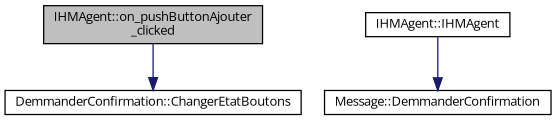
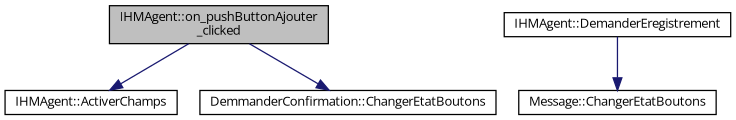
(438, 25) -> (617, 25)
none -> (91, 102)
(438, 102) -> (617, 102)
